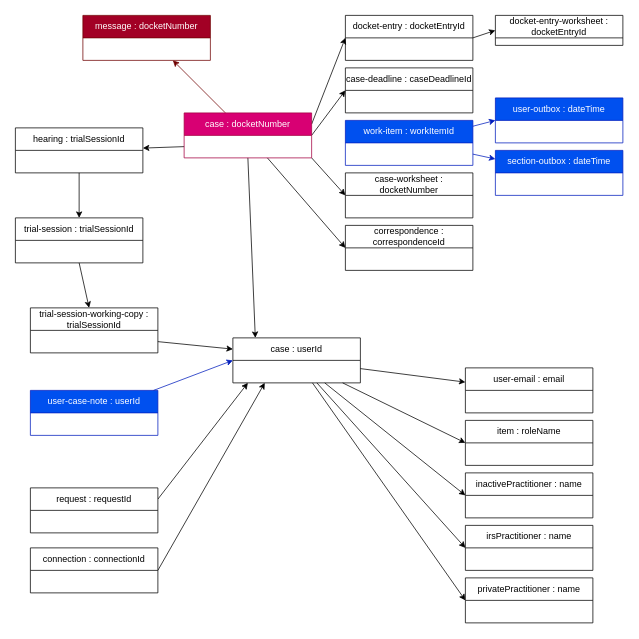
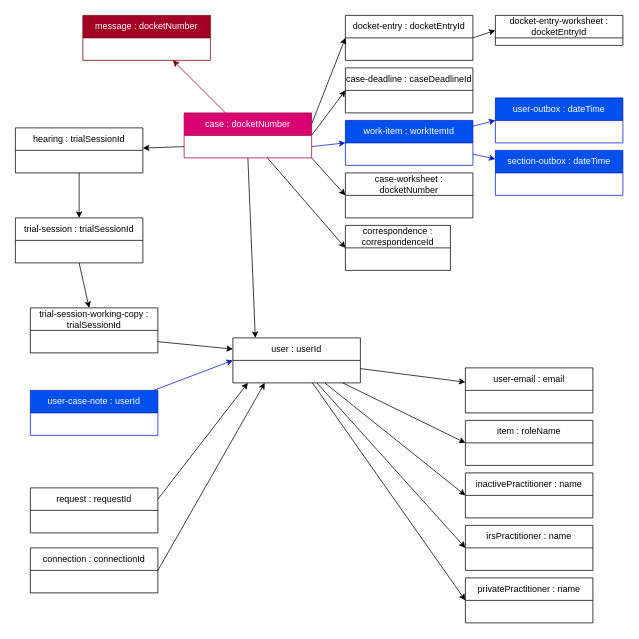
none -> (327, 145)
(409, 248) -> (398, 248)
(297, 349) -> (297, 349)
